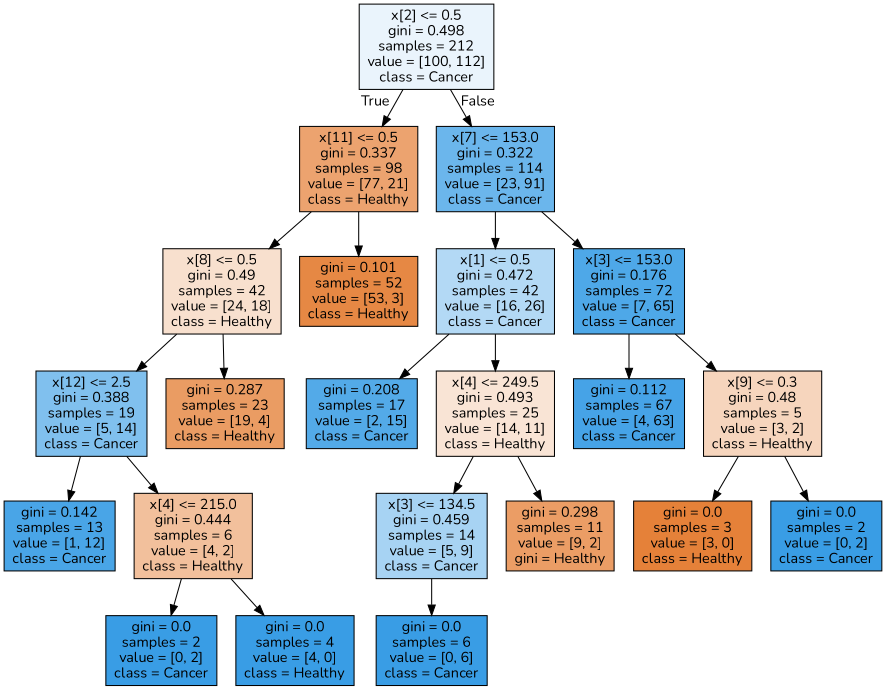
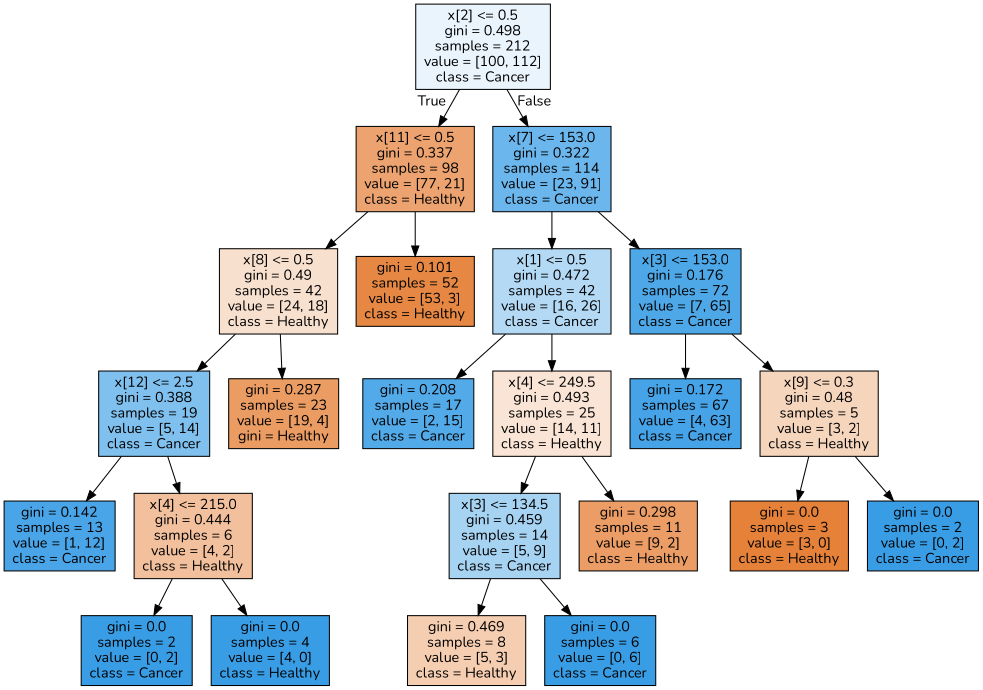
(225, 414) -> (284, 414)
(629, 414) -> (686, 414)
(560, 536) -> (638, 536)
none -> (467, 651)
